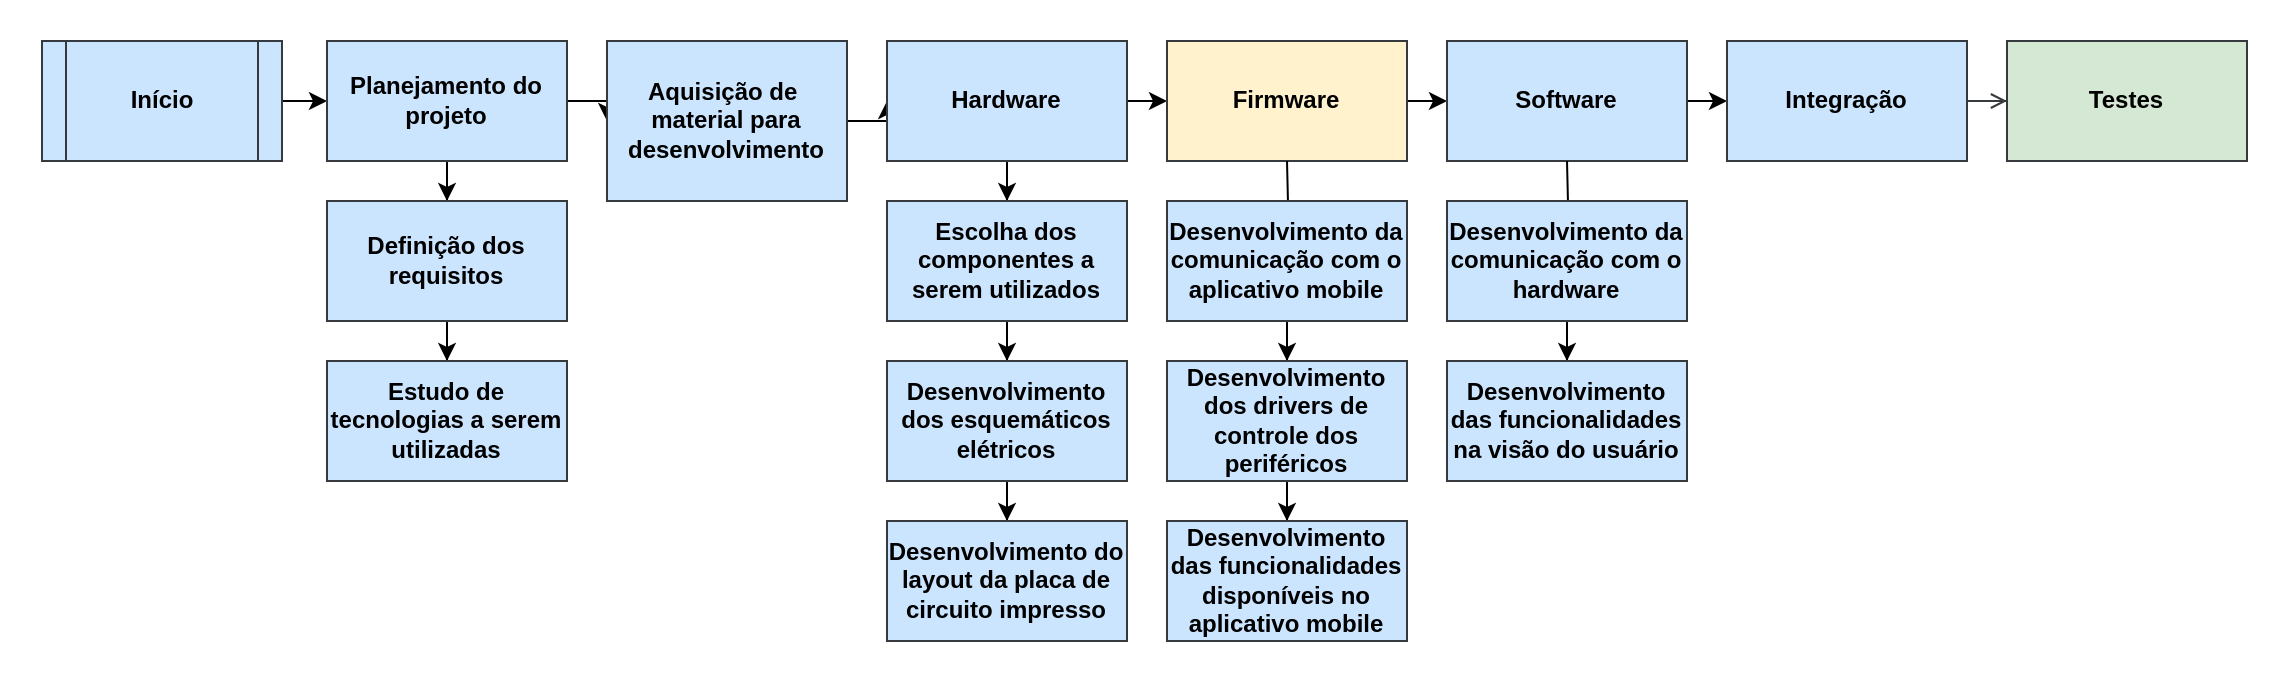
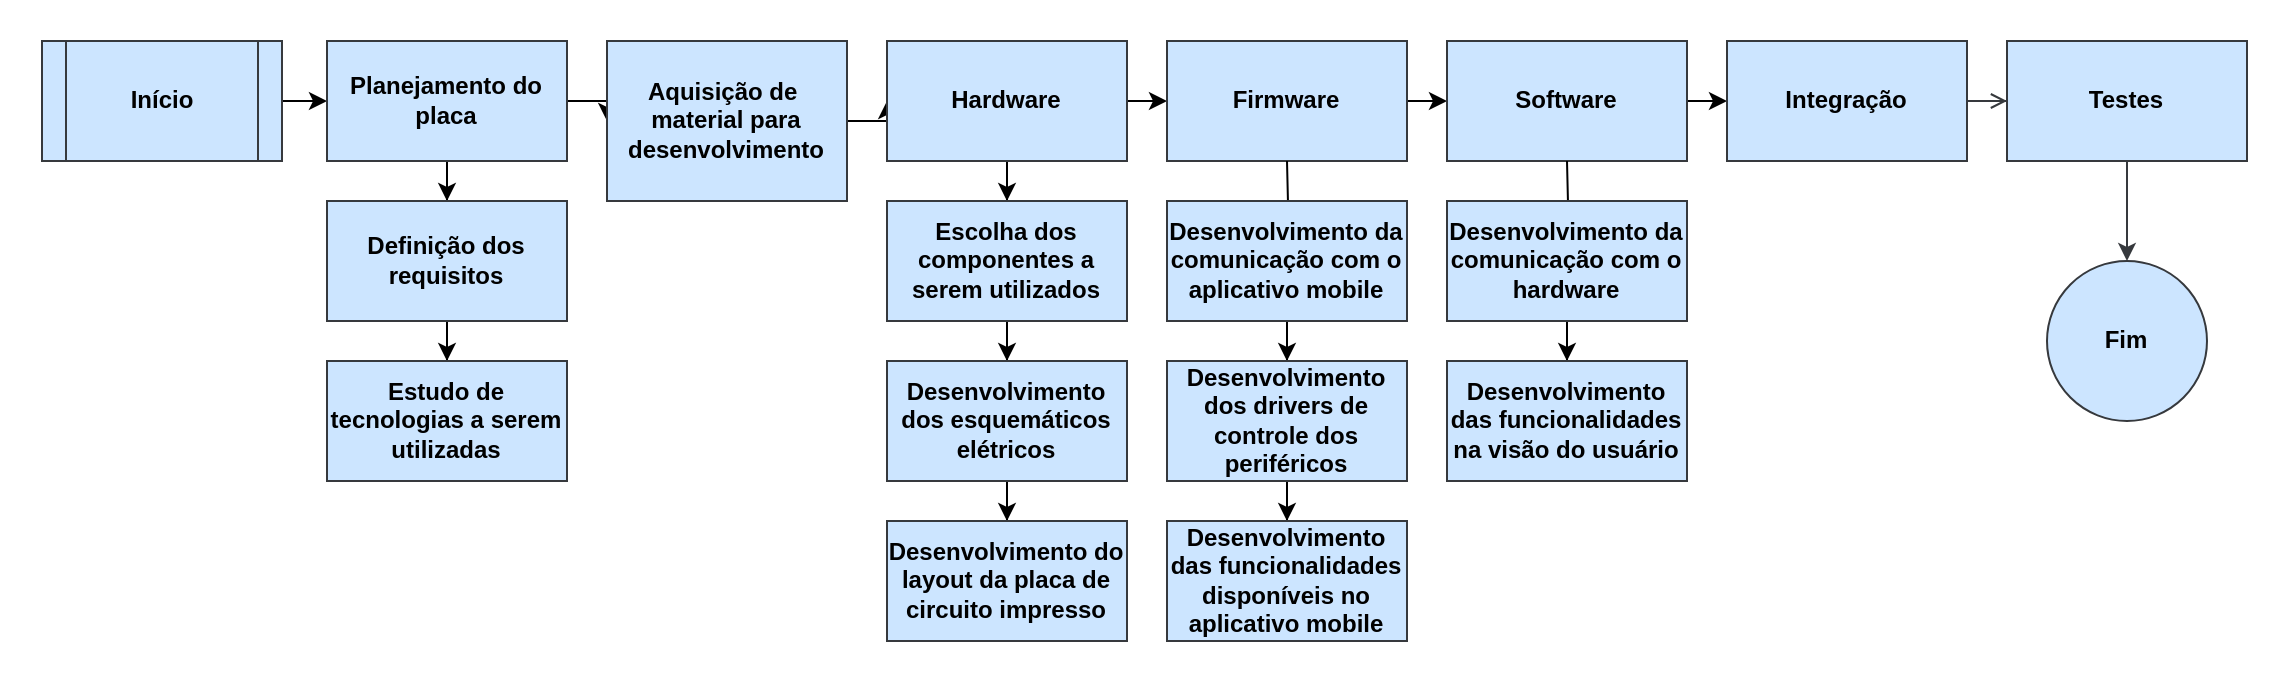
(447, 101) -> (447, 101)
(1287, 101) -> (1287, 101)
(2127, 101) -> (2127, 101)
none -> (2127, 204)
none -> (2127, 341)
